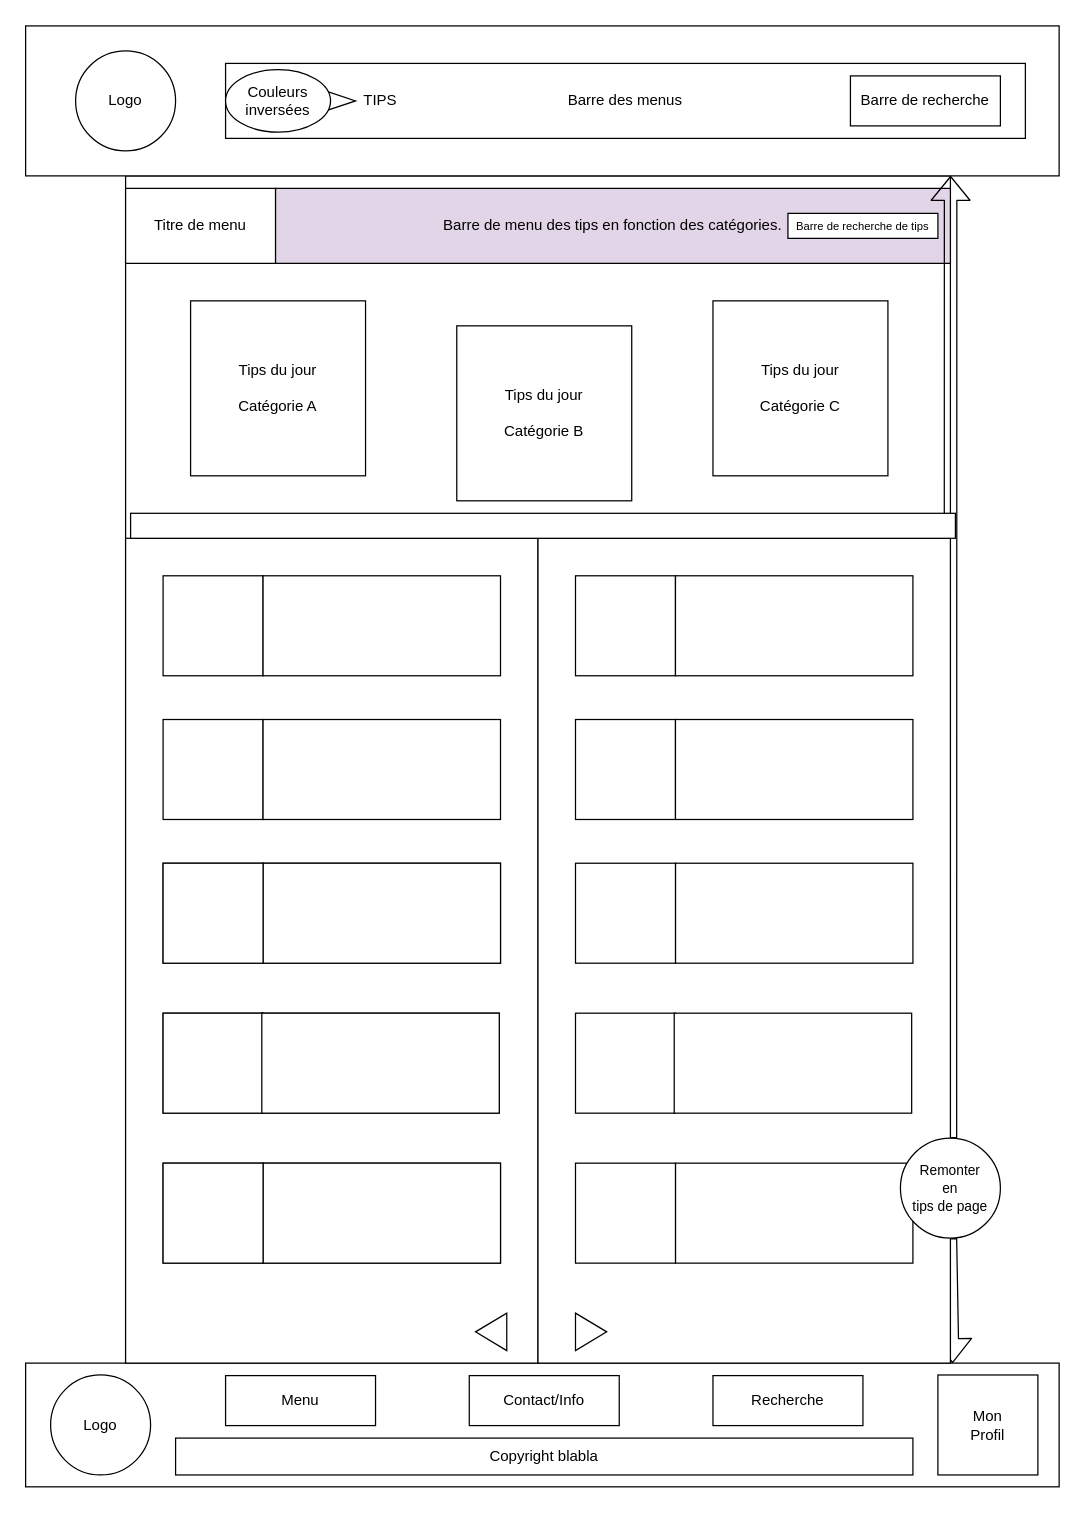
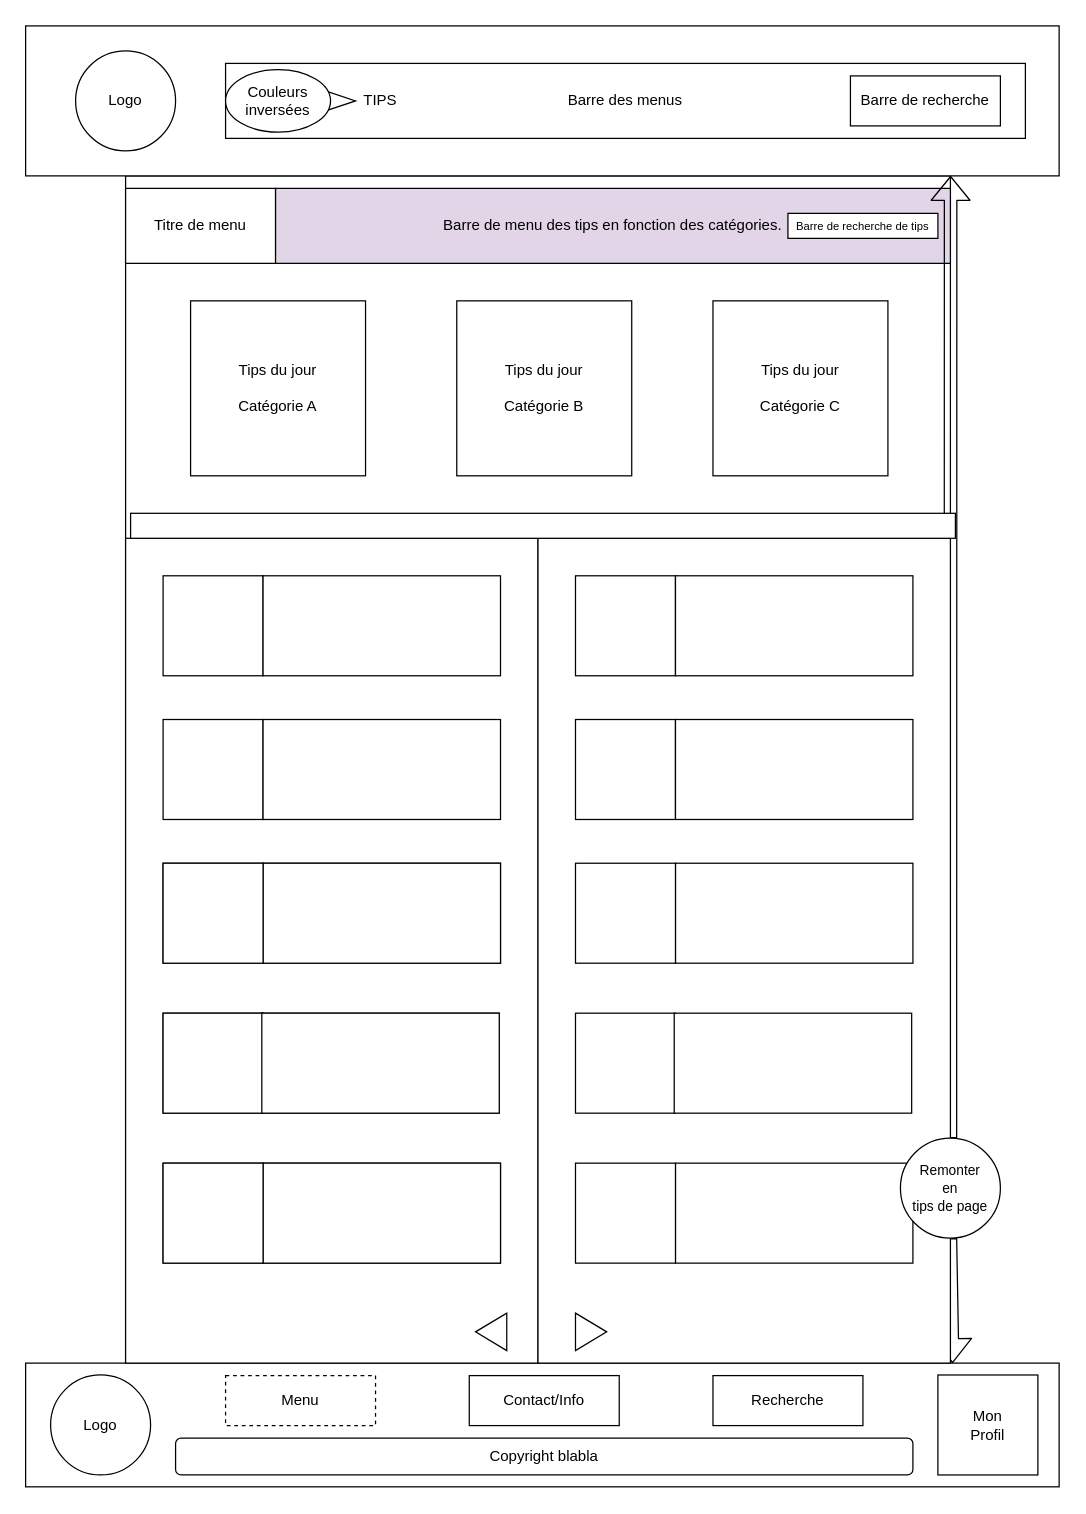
(544, 413) -> (544, 388)
(301, 1401) -> (301, 1401)
(544, 1457) -> (544, 1457)
